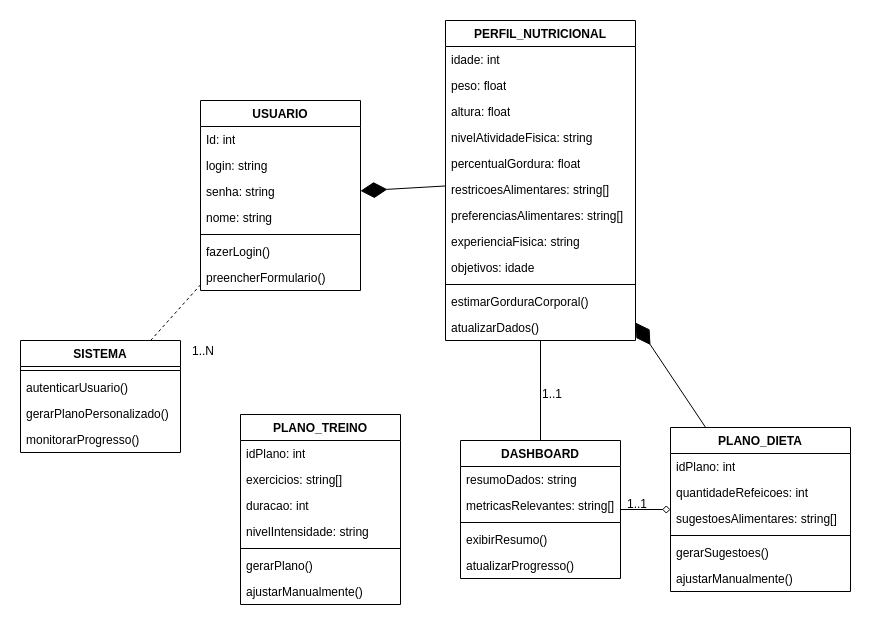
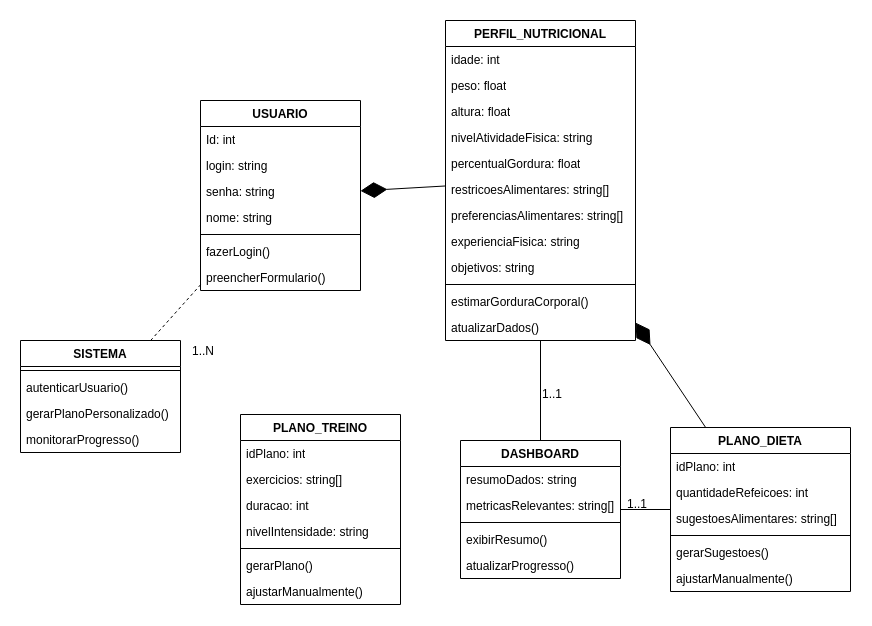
(499, 269) -> (502, 269)
(662, 510) -> (665, 510)
